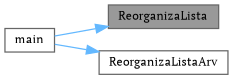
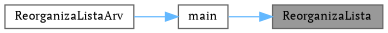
(71, 47) -> (150, 17)
